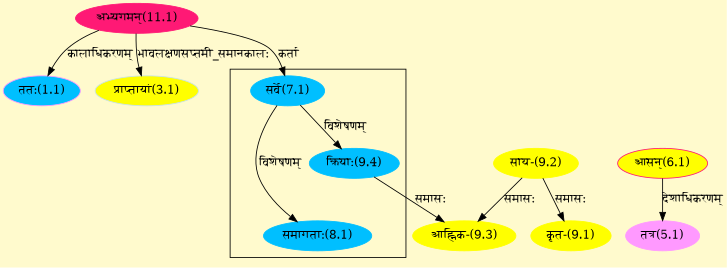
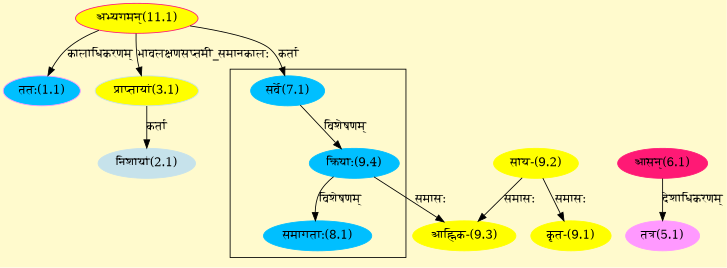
(137, 18) -> (137, 18)
none -> (147, 163)
(663, 163) -> (663, 163)
(256, 165) -> (320, 192)
